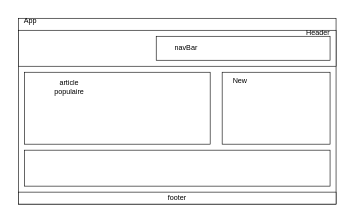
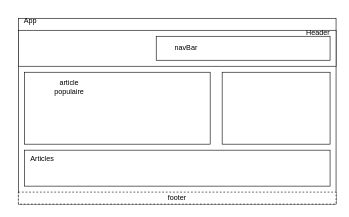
(240, 81) -> none
none -> (42, 159)
(177, 198) -> (177, 198)
